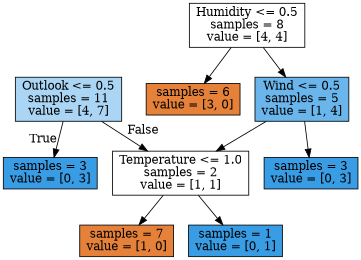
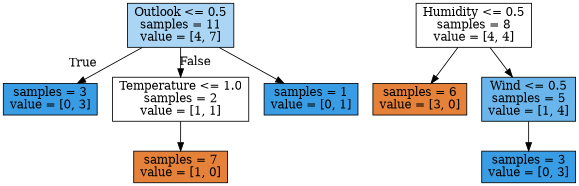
(245, 134) -> none
(208, 207) -> (248, 63)
